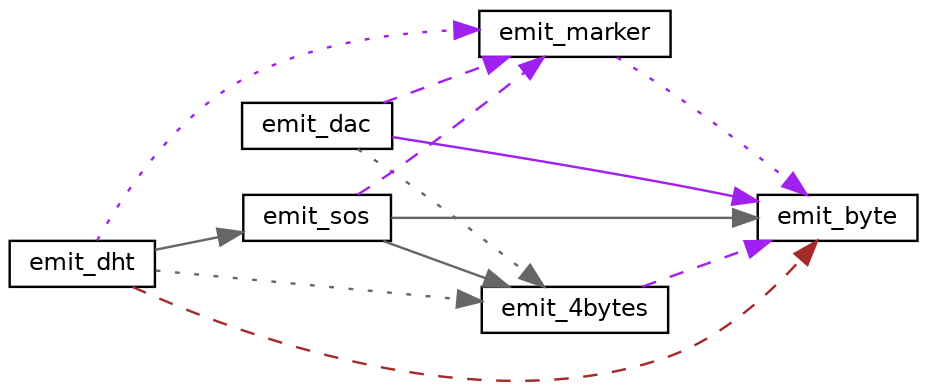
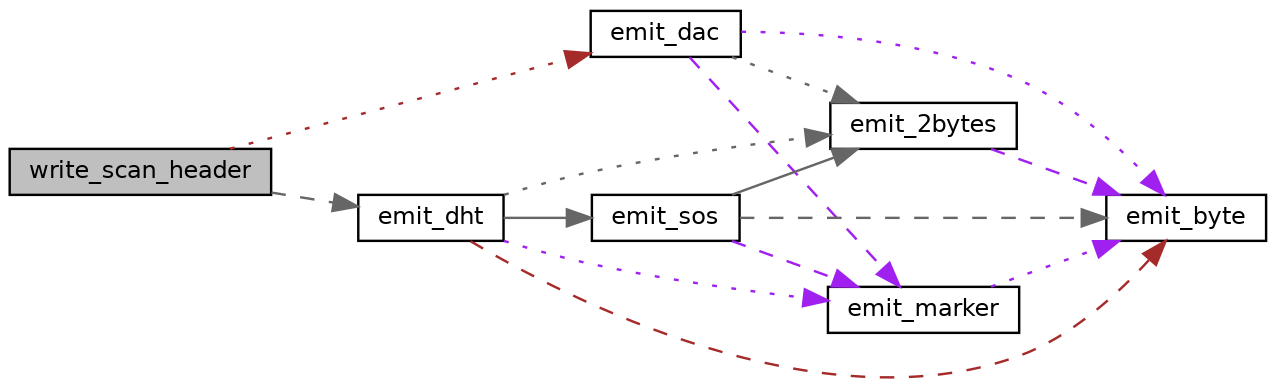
(563, 165) -> (961, 60)
none -> (140, 172)
(562, 218) -> (911, 218)
(575, 310) -> (924, 126)
